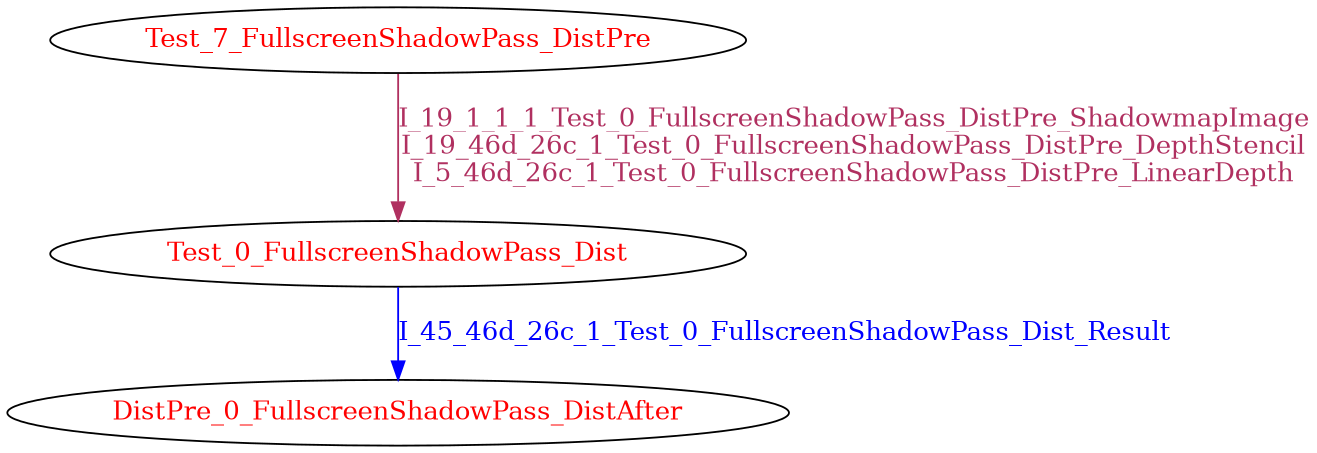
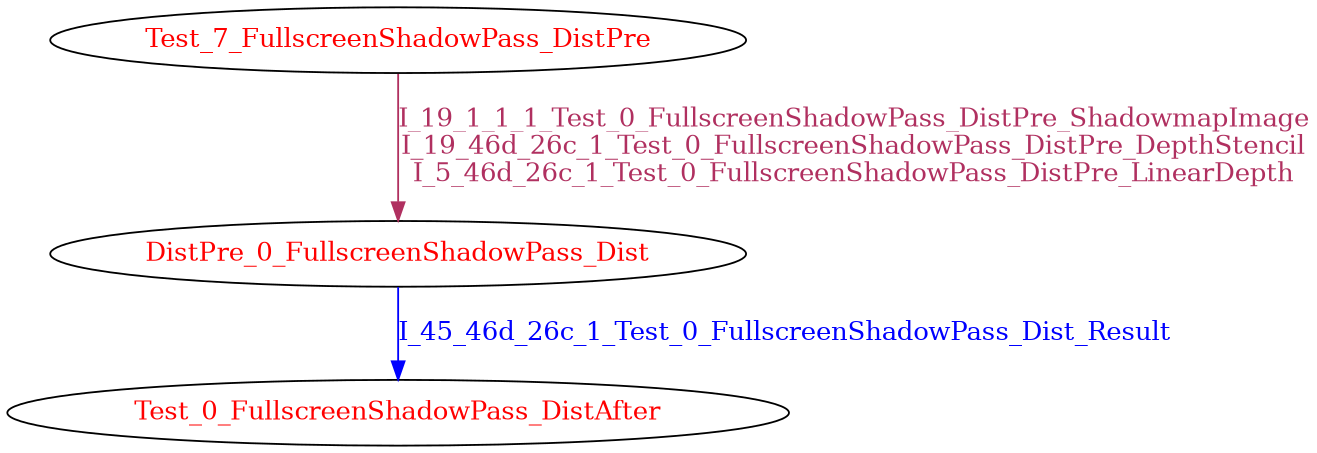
(398, 254) -> (398, 254)
(398, 413) -> (398, 413)
